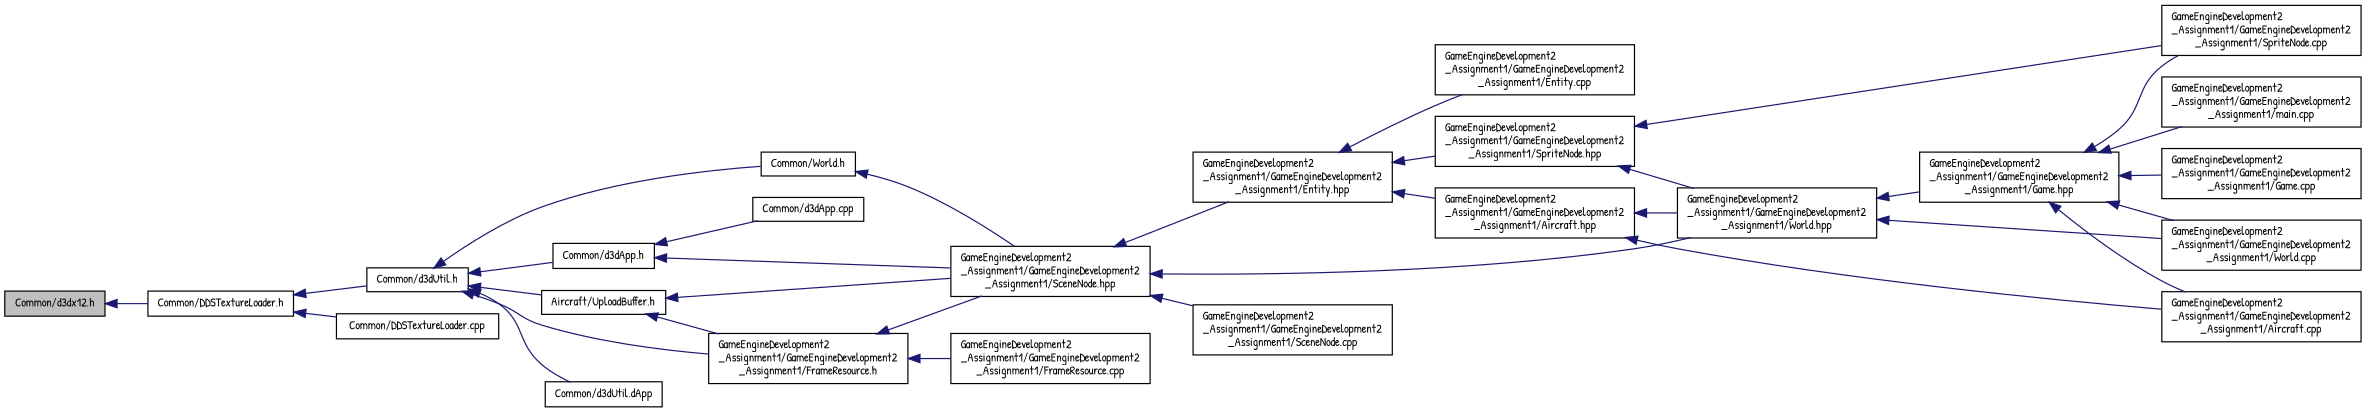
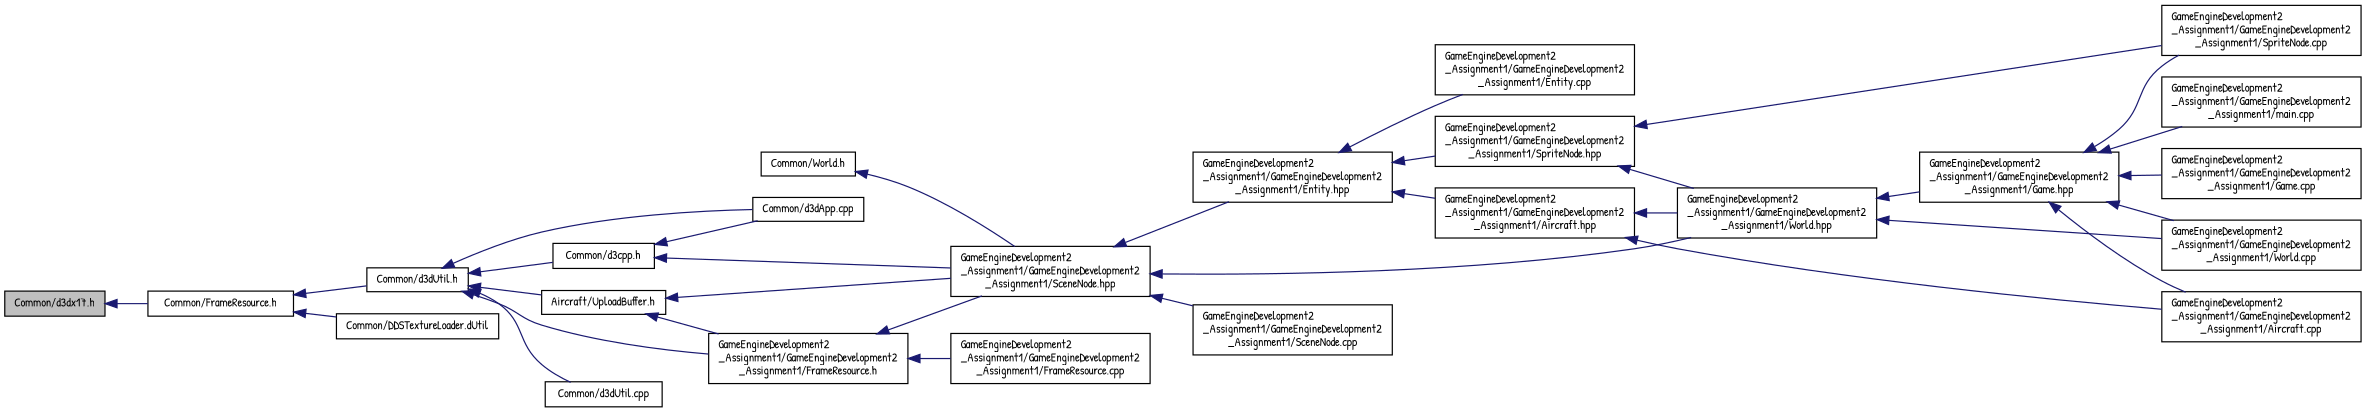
(595, 191) -> (600, 221)
(604, 256) -> (604, 256)
(55, 304) -> (55, 304)
(221, 304) -> (221, 304)
(418, 326) -> (418, 326)
(604, 394) -> (604, 394)
